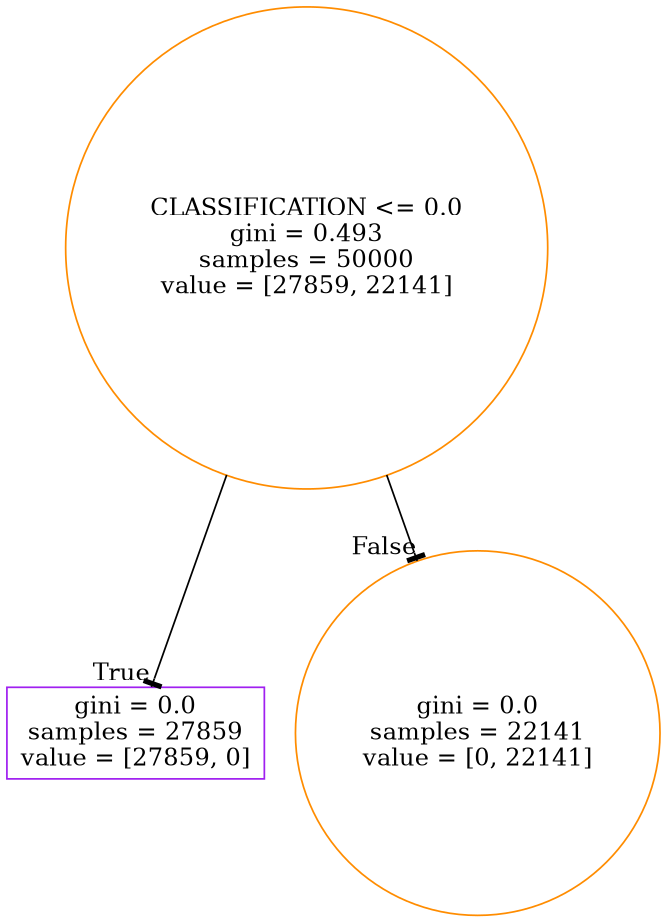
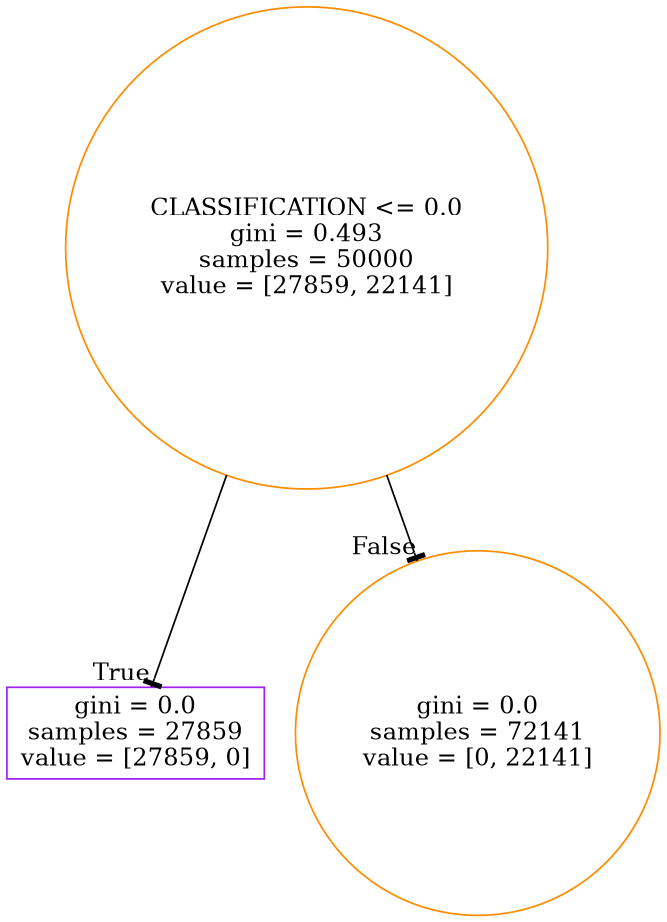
(478, 733) -> (478, 733)
